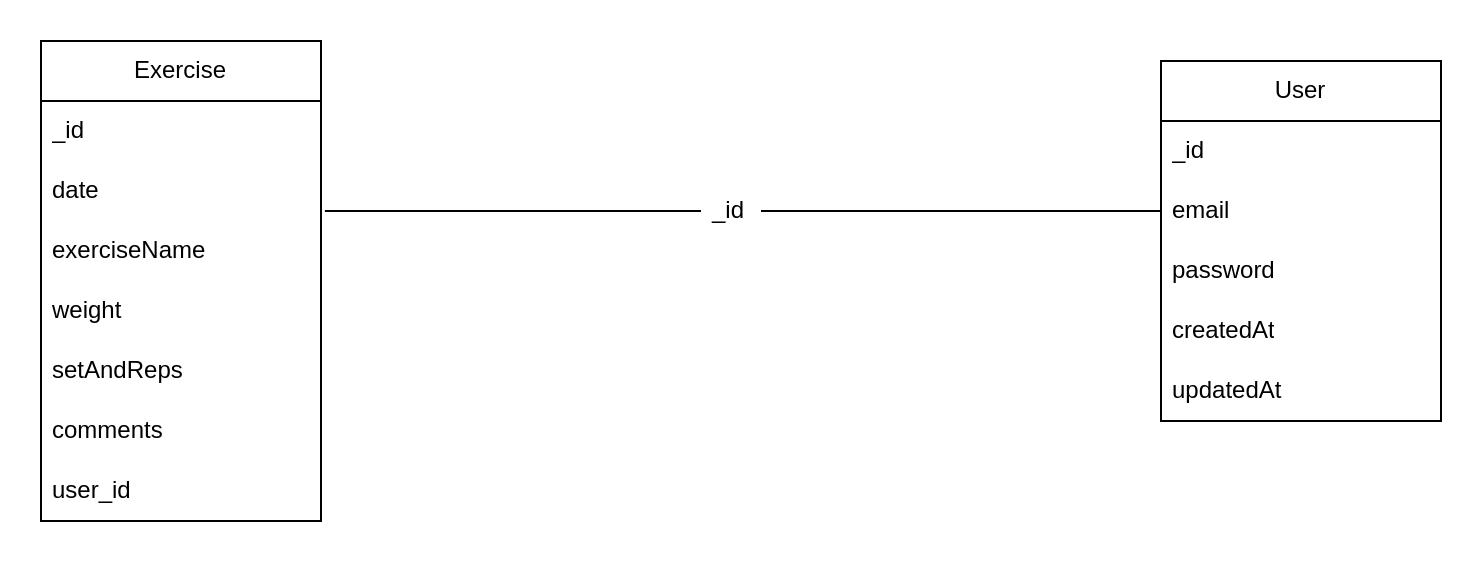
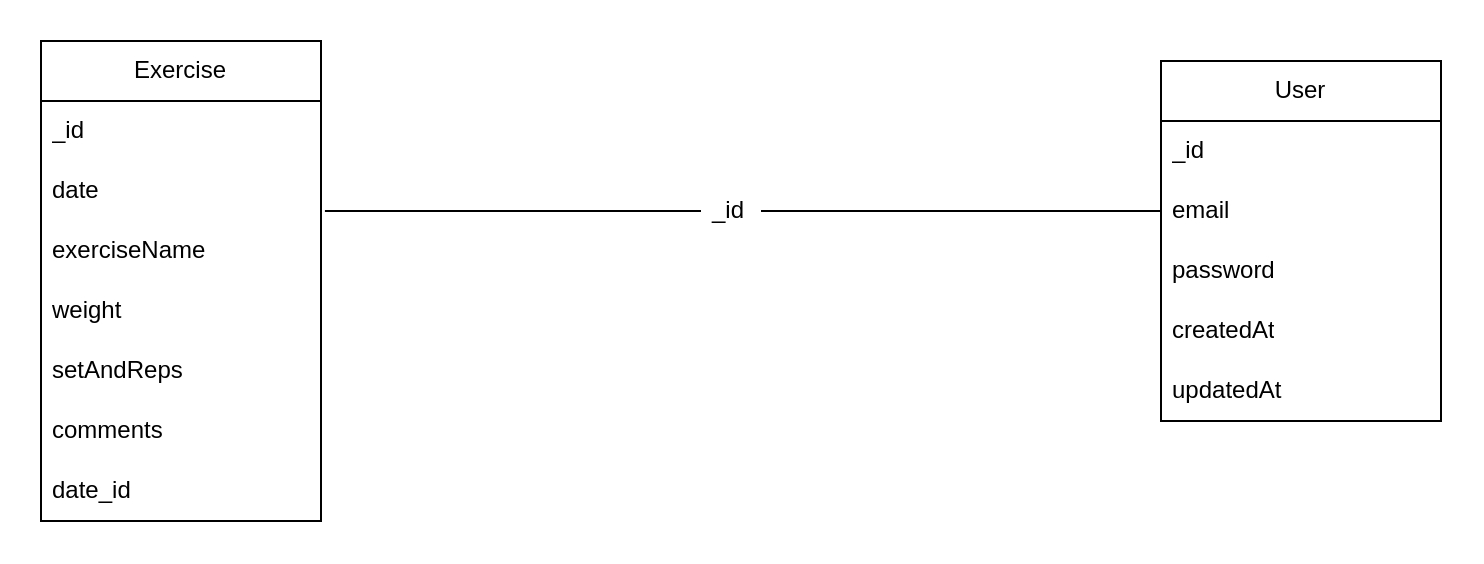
(97, 491) -> (97, 491)
